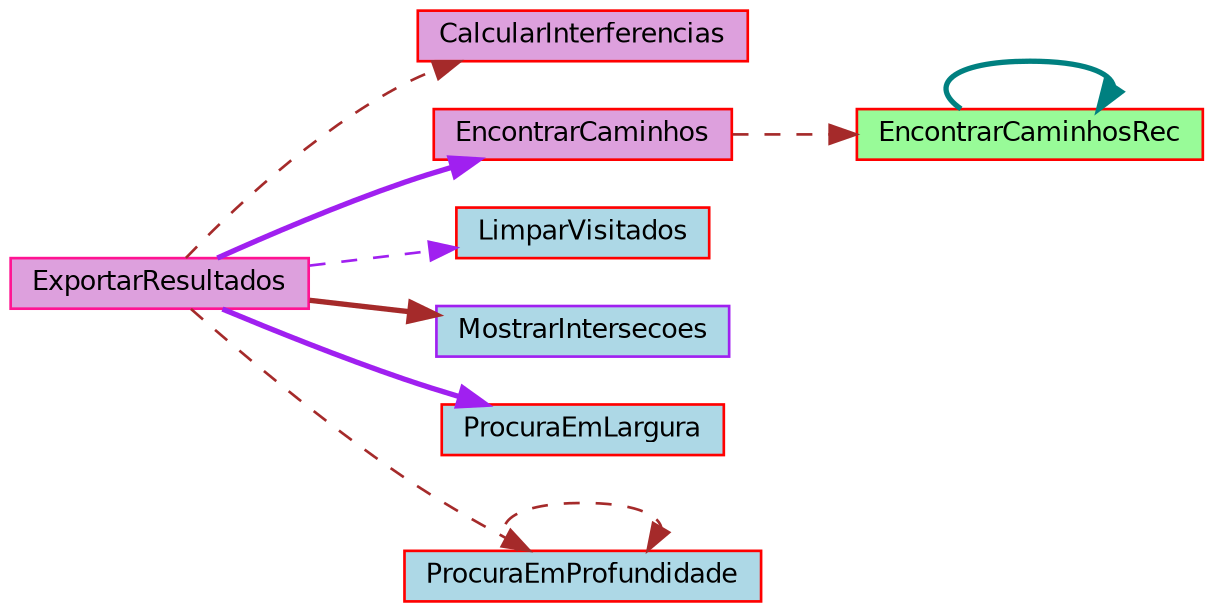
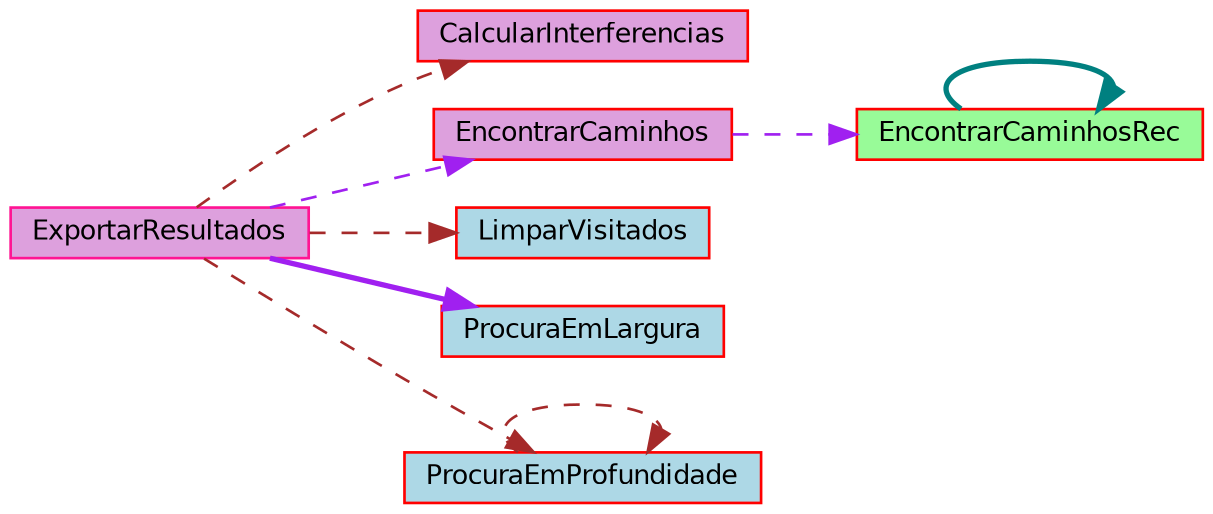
(781, 134) -> (781, 134)
(333, 209) -> (358, 187)
(370, 258) -> (369, 233)
(583, 331) -> none
